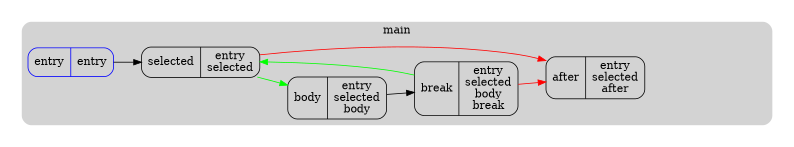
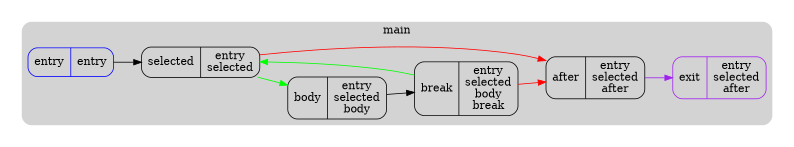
none -> (719, 78)
